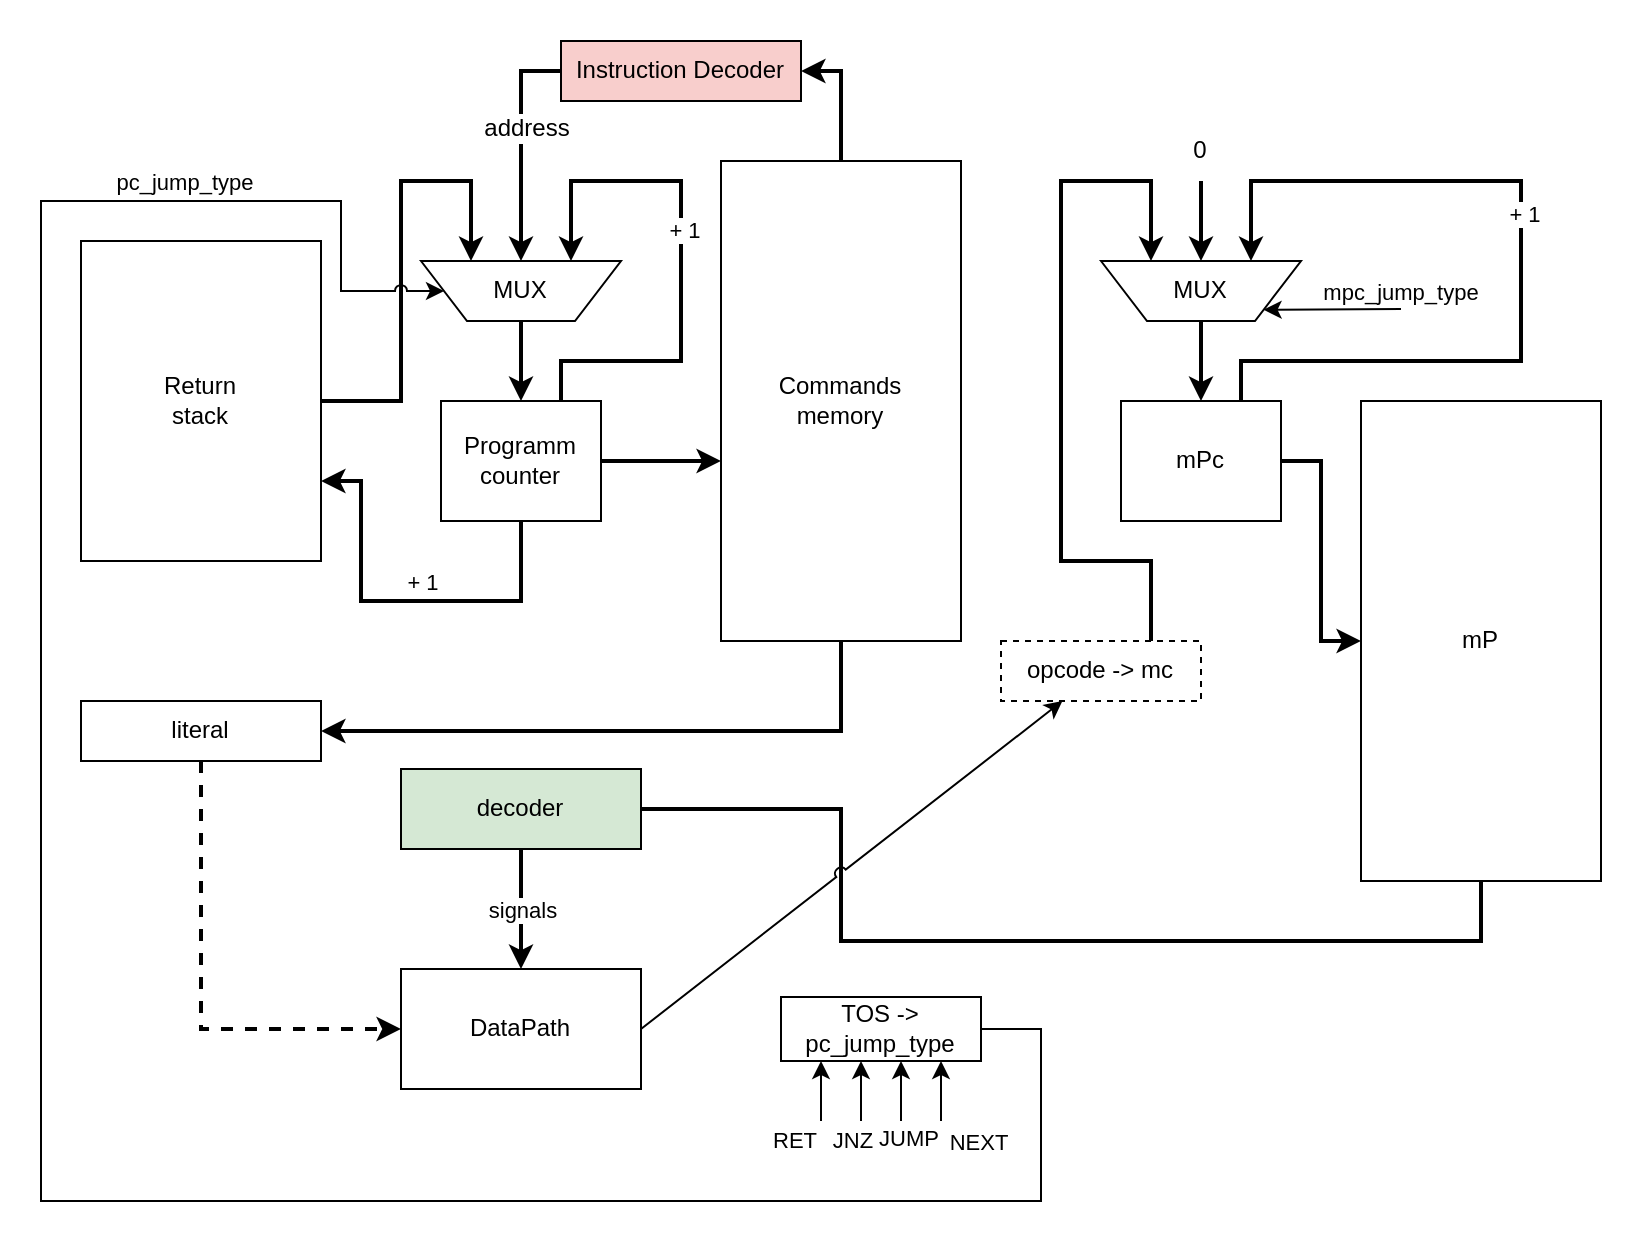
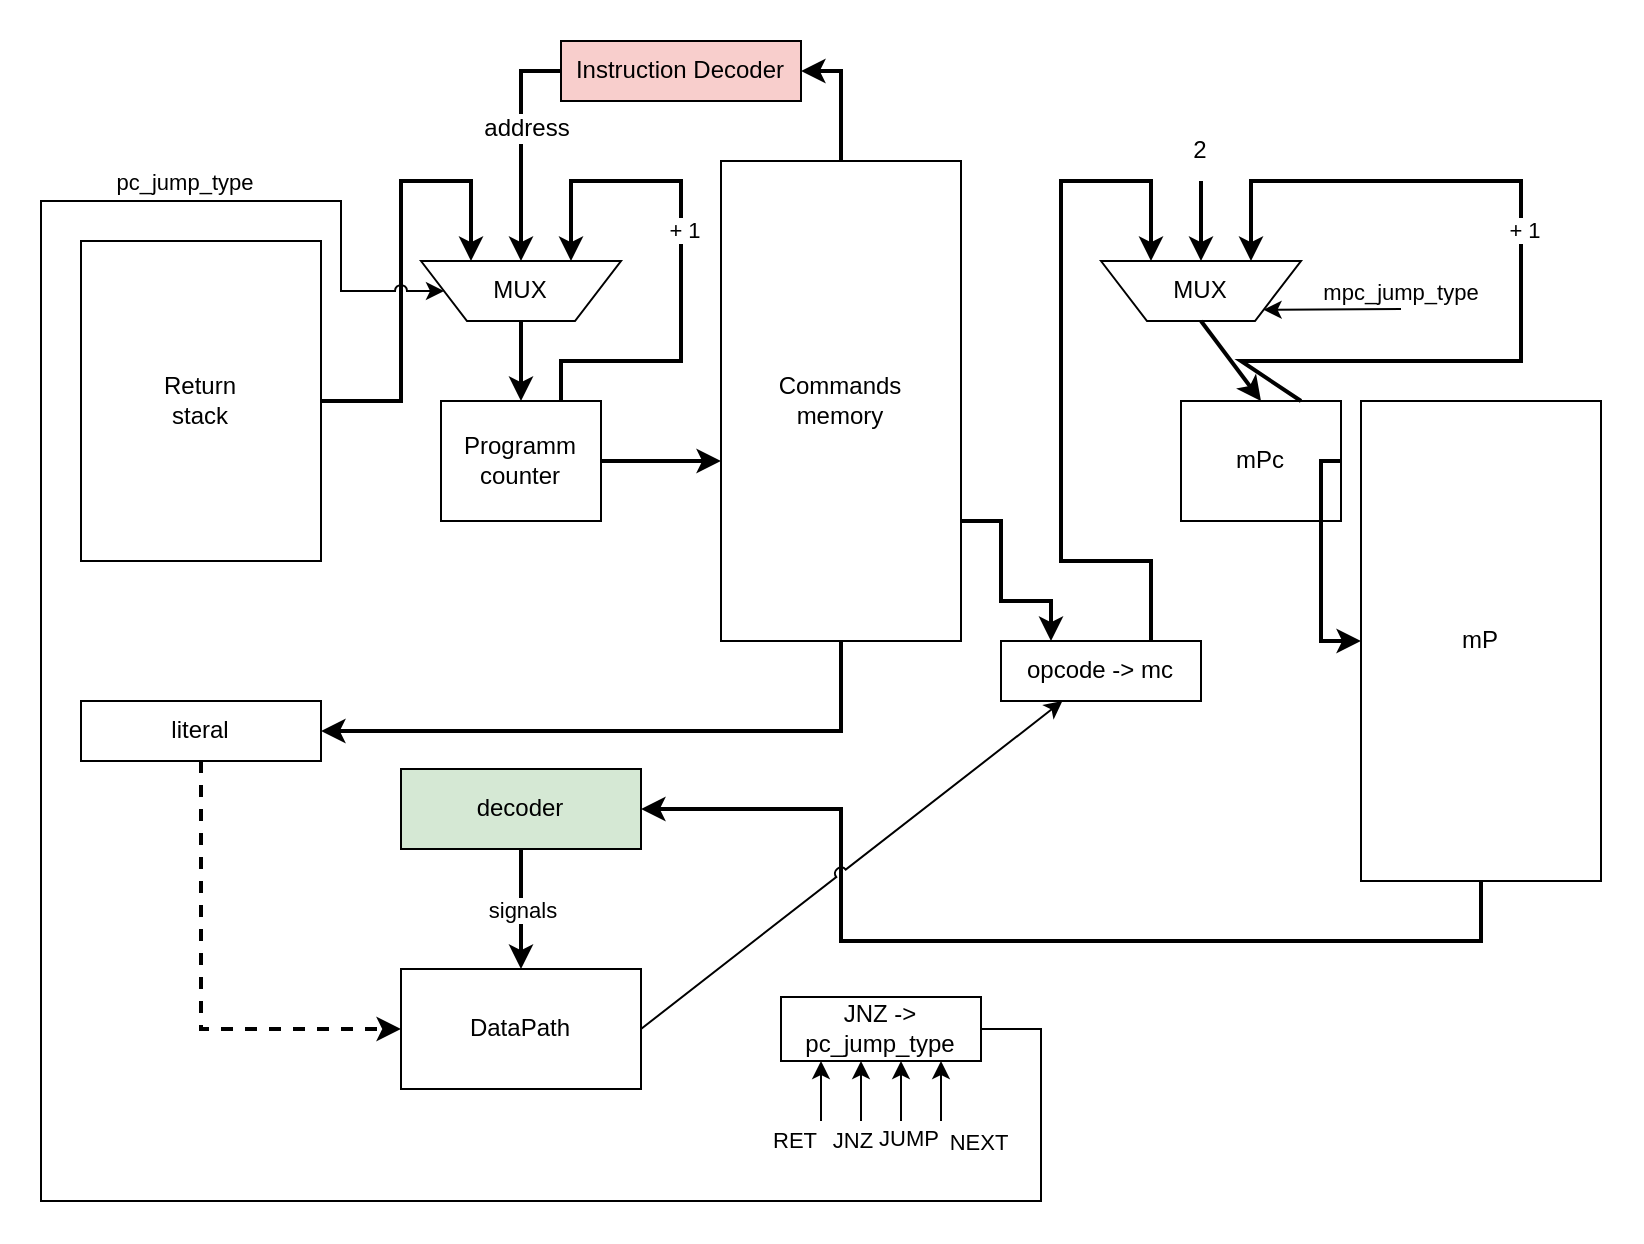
(1201, 151) -> (1201, 151)
(1201, 461) -> (1261, 461)
none -> (1001, 577)
(410, 601) -> none
(1101, 671) -> (1101, 671)
(652, 809) -> (660, 809)
(881, 1029) -> (881, 1029)
